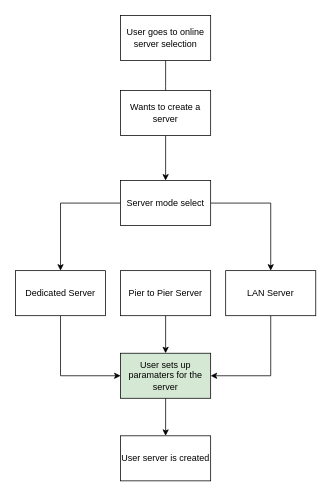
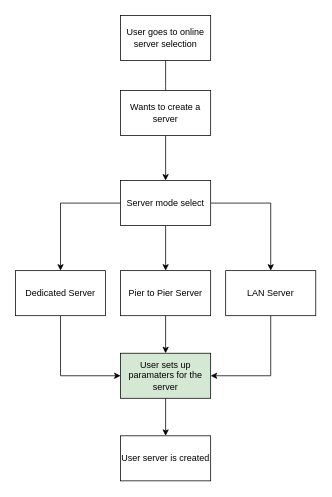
none -> (165, 245)
